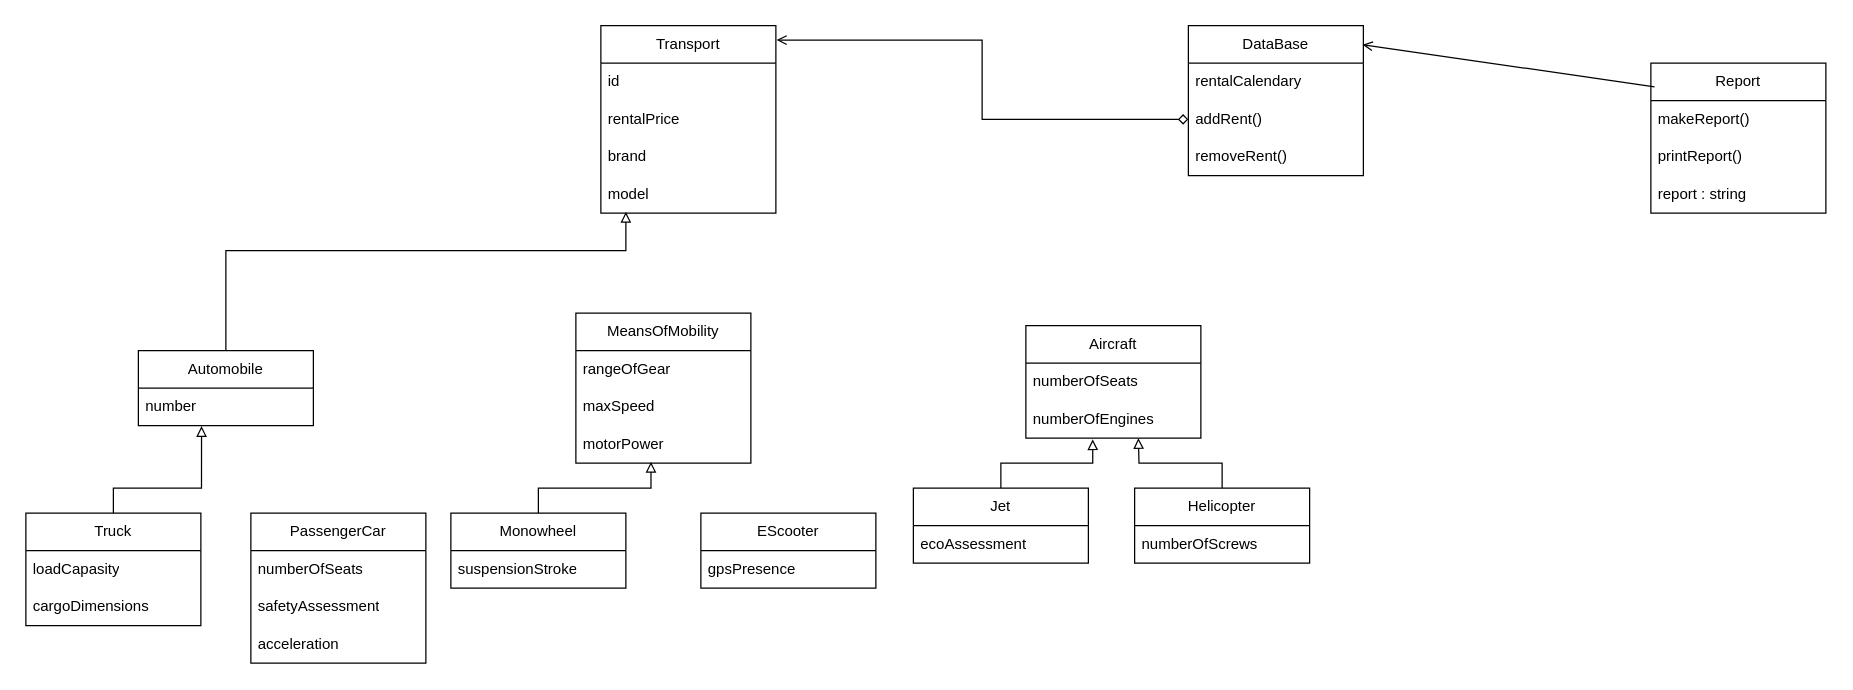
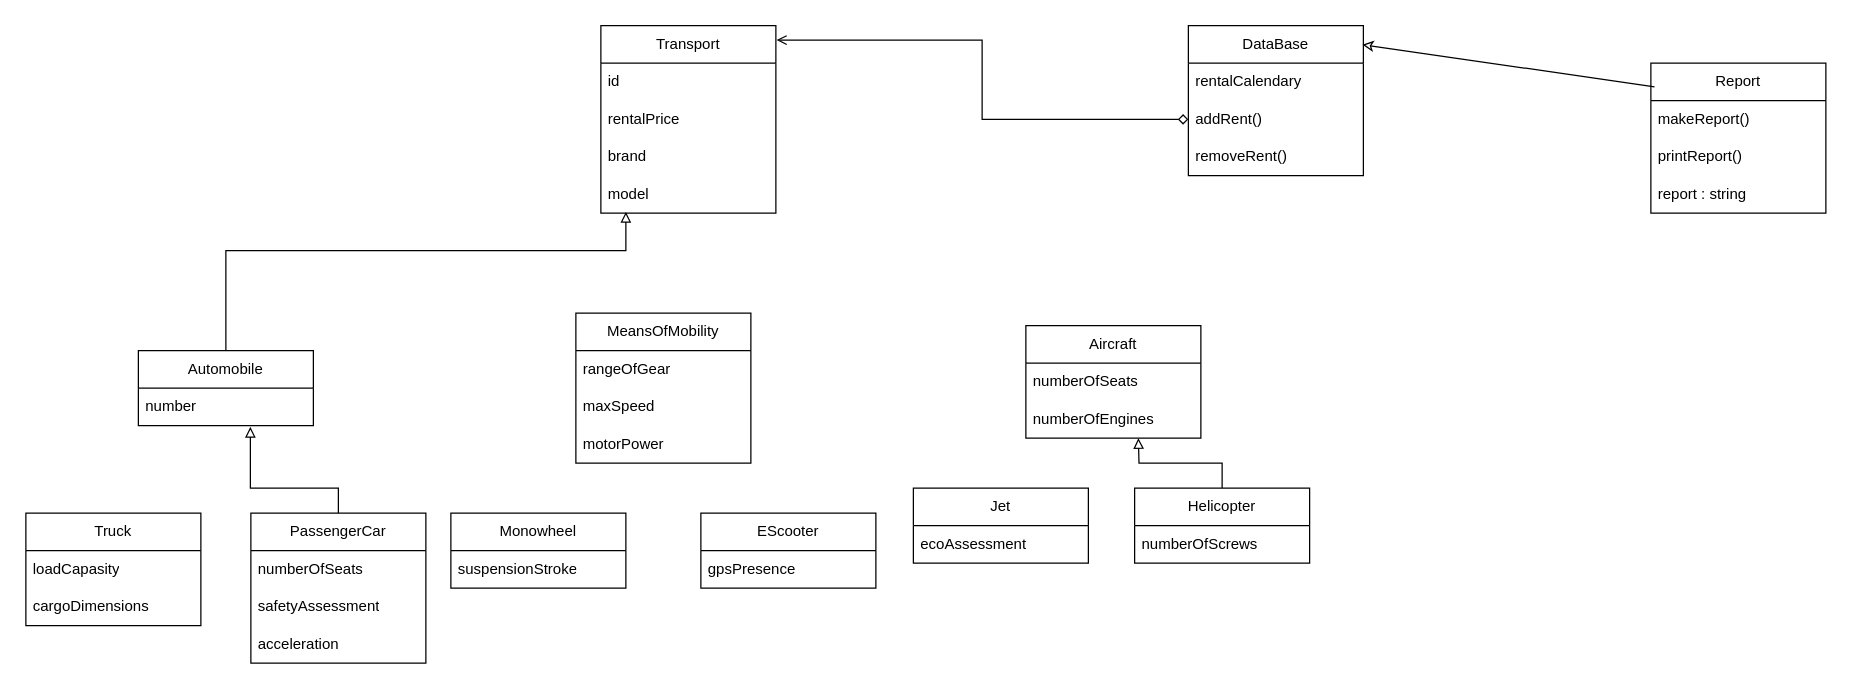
(1369, 46) -> (1372, 46)
(1040, 463) -> none
(170, 488) -> none
none -> (281, 488)
(589, 488) -> none
